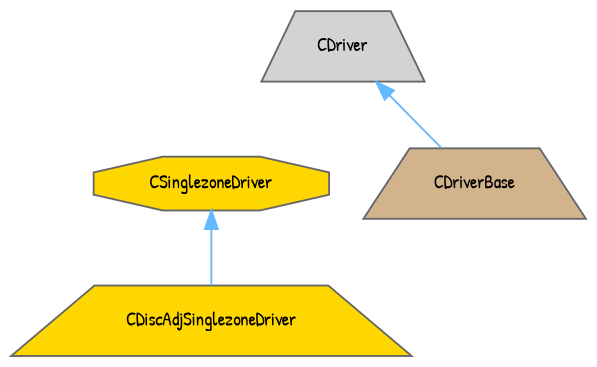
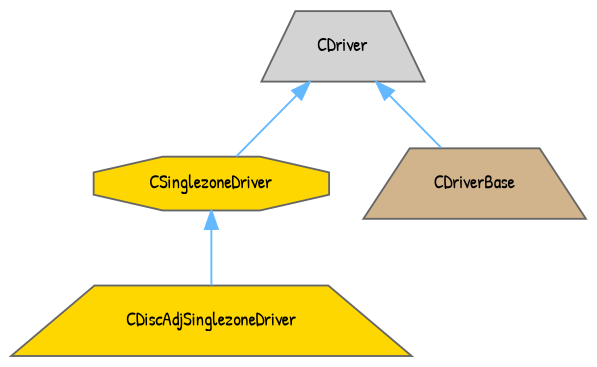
none -> (266, 126)
